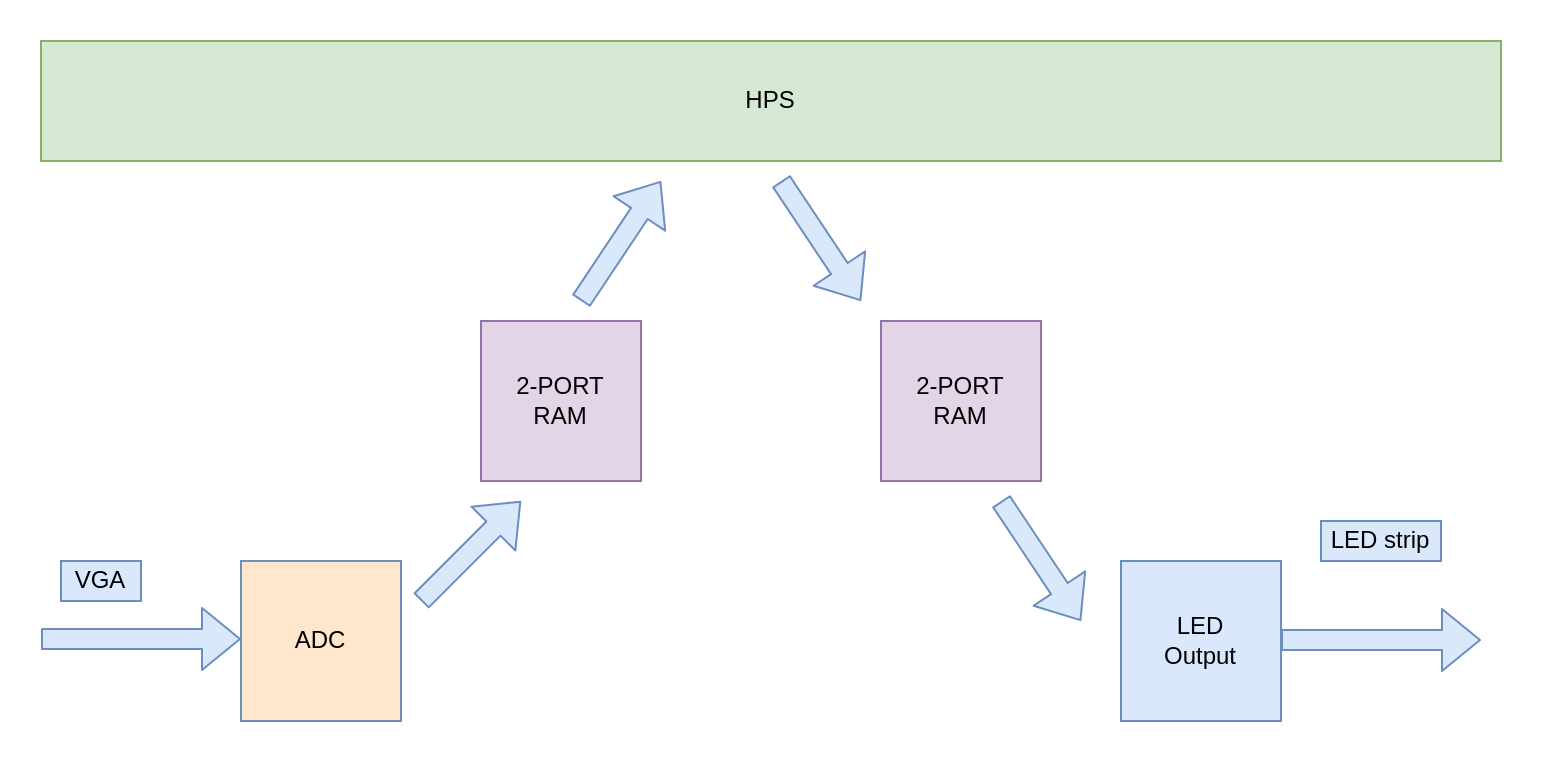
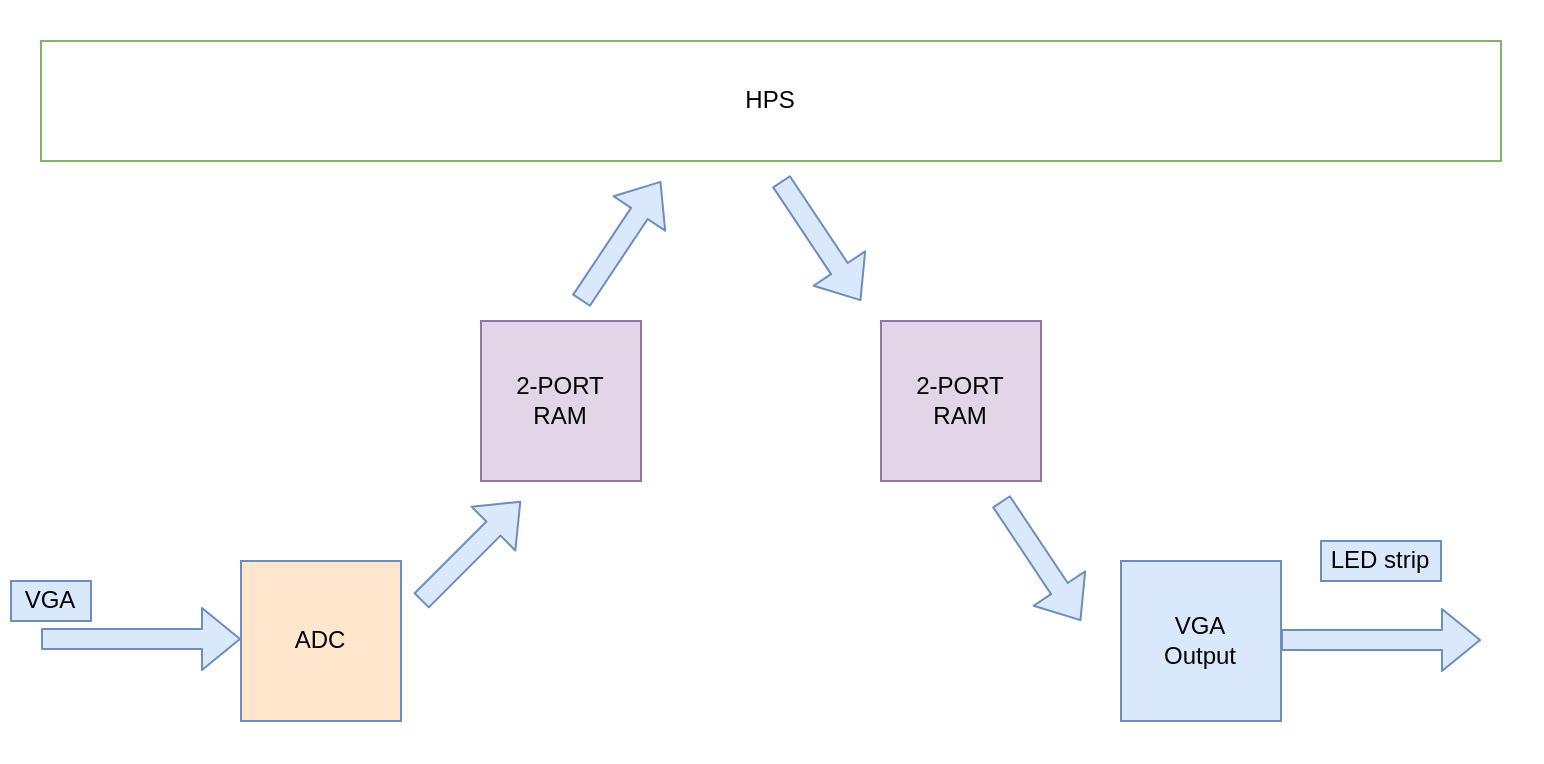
(771, 101) -> (771, 101)
(1381, 541) -> (1381, 561)
(101, 581) -> (51, 601)
(1201, 641) -> (1201, 641)
